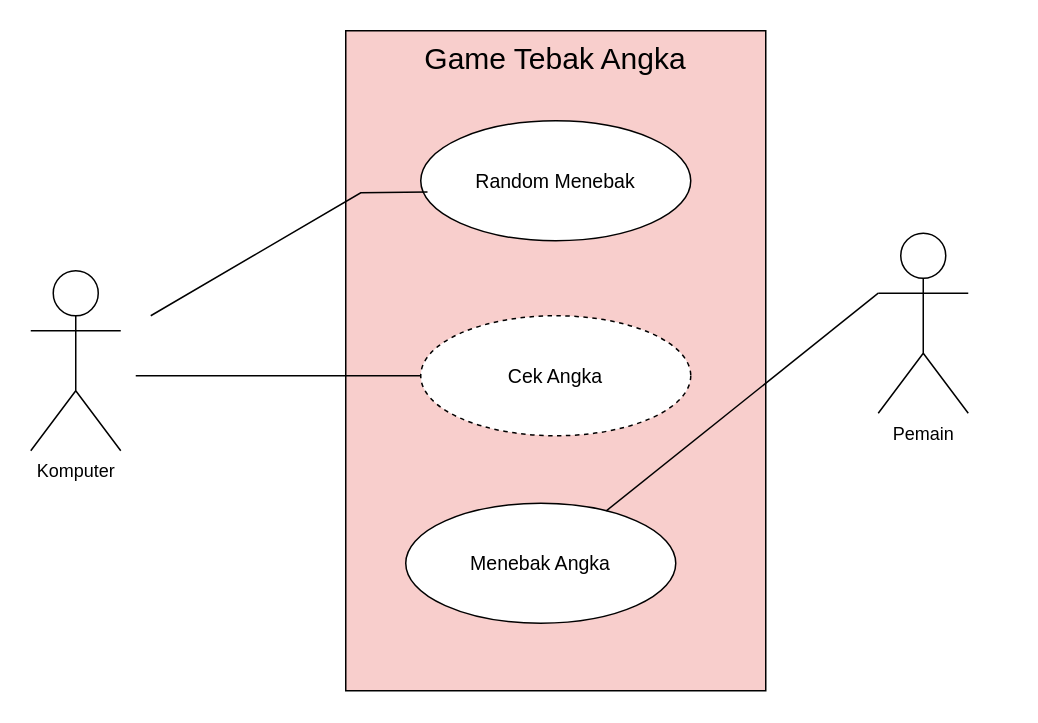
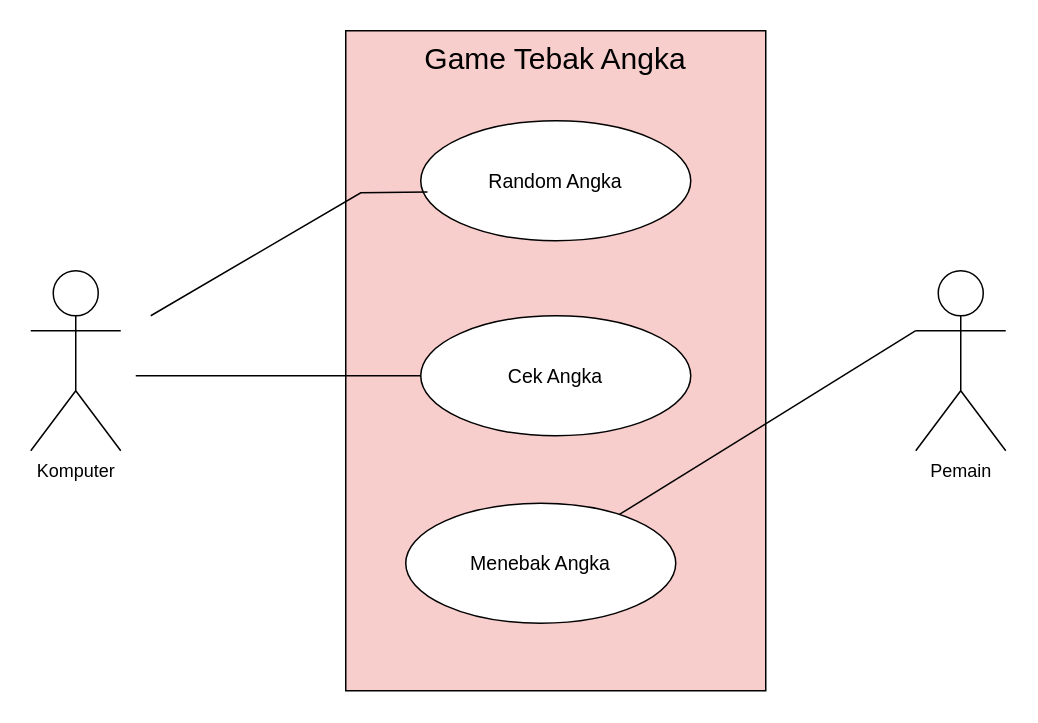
(556, 181) -> (556, 181)
(923, 323) -> (961, 361)
(556, 376) -> (556, 376)
